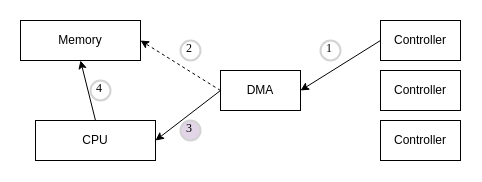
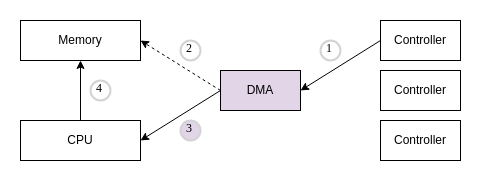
(261, 91) -> (261, 91)
(96, 141) -> (81, 141)
